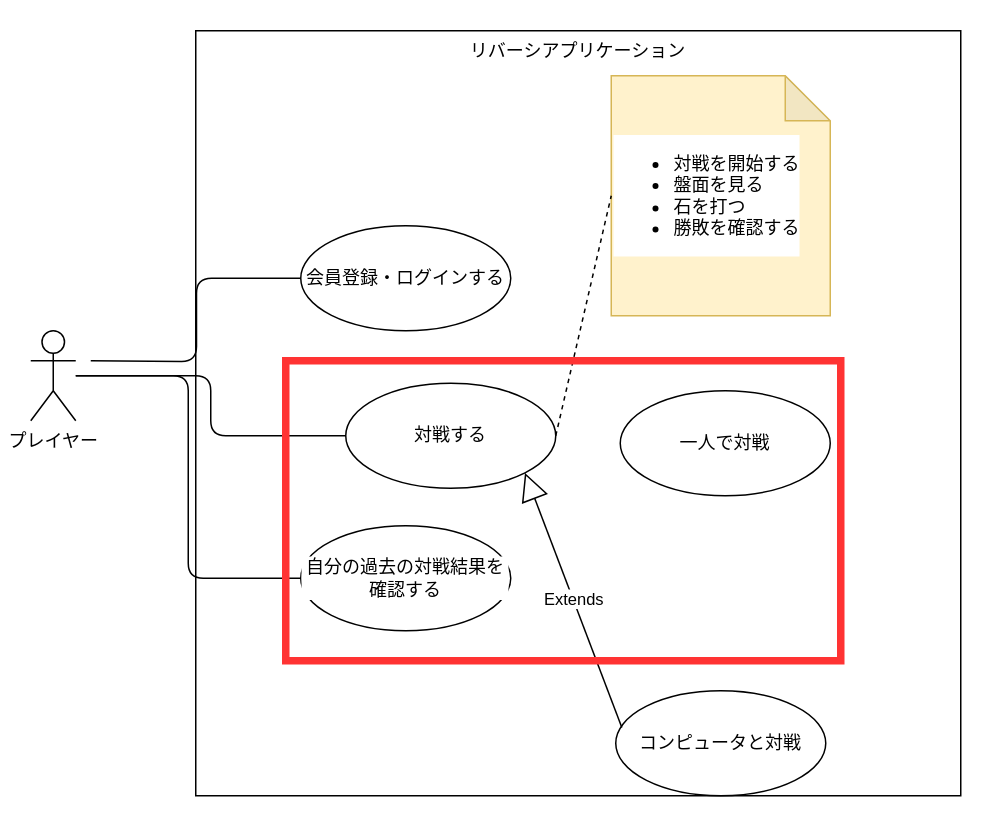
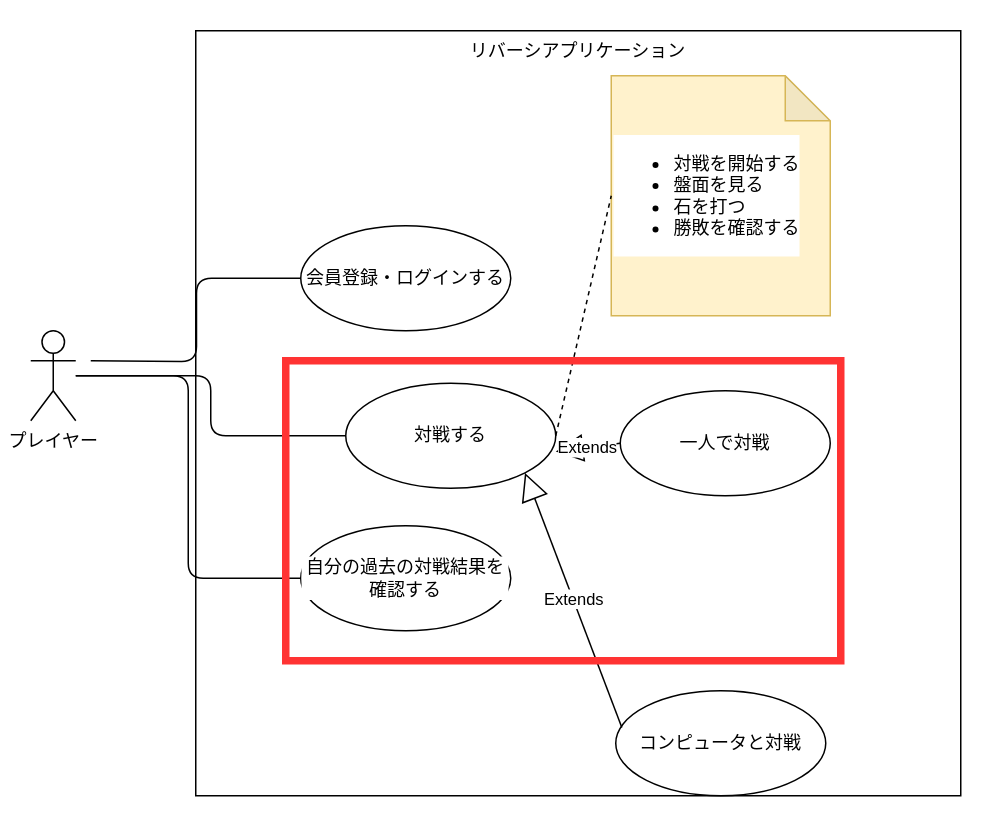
none -> (602, 446)
